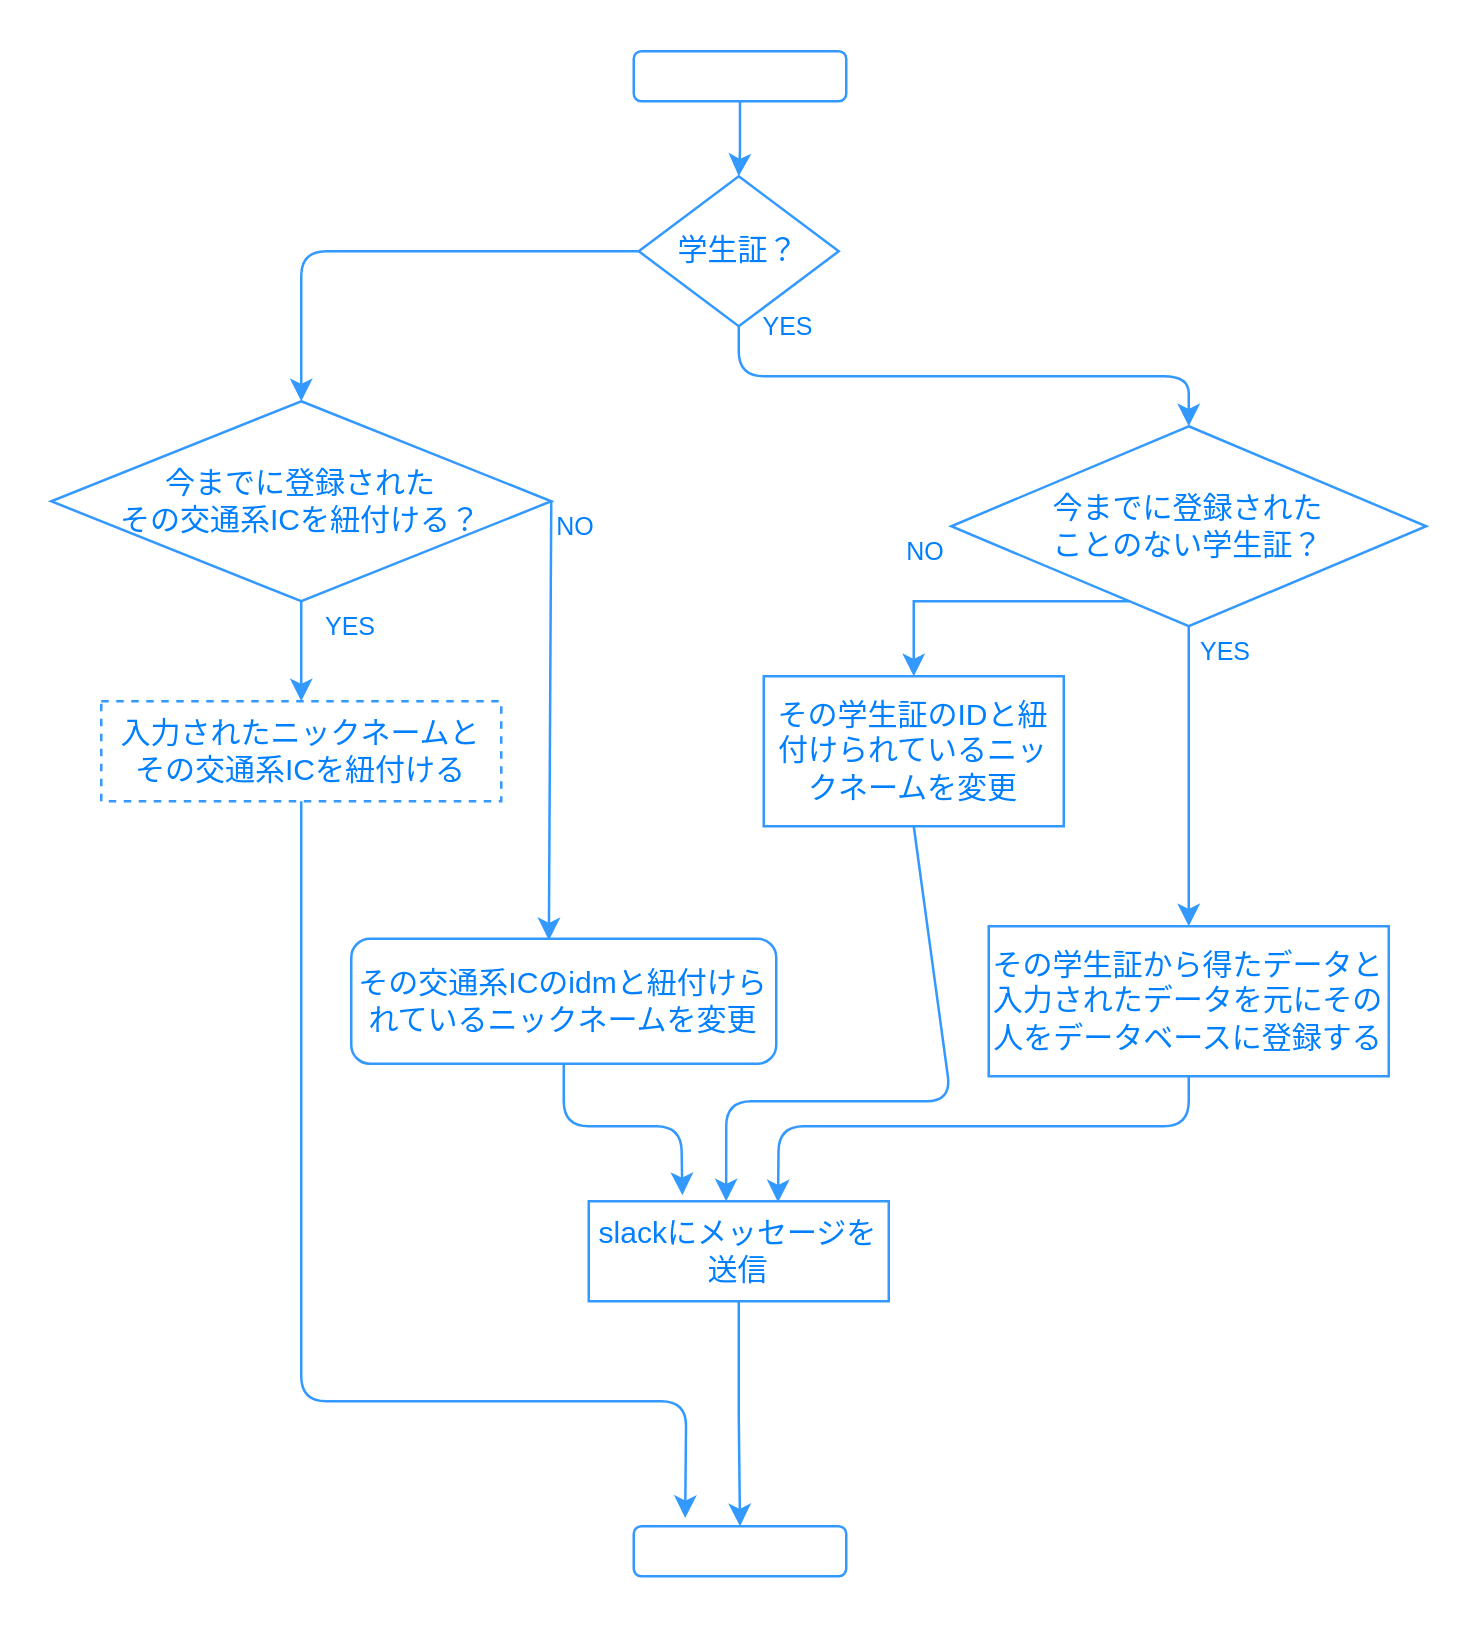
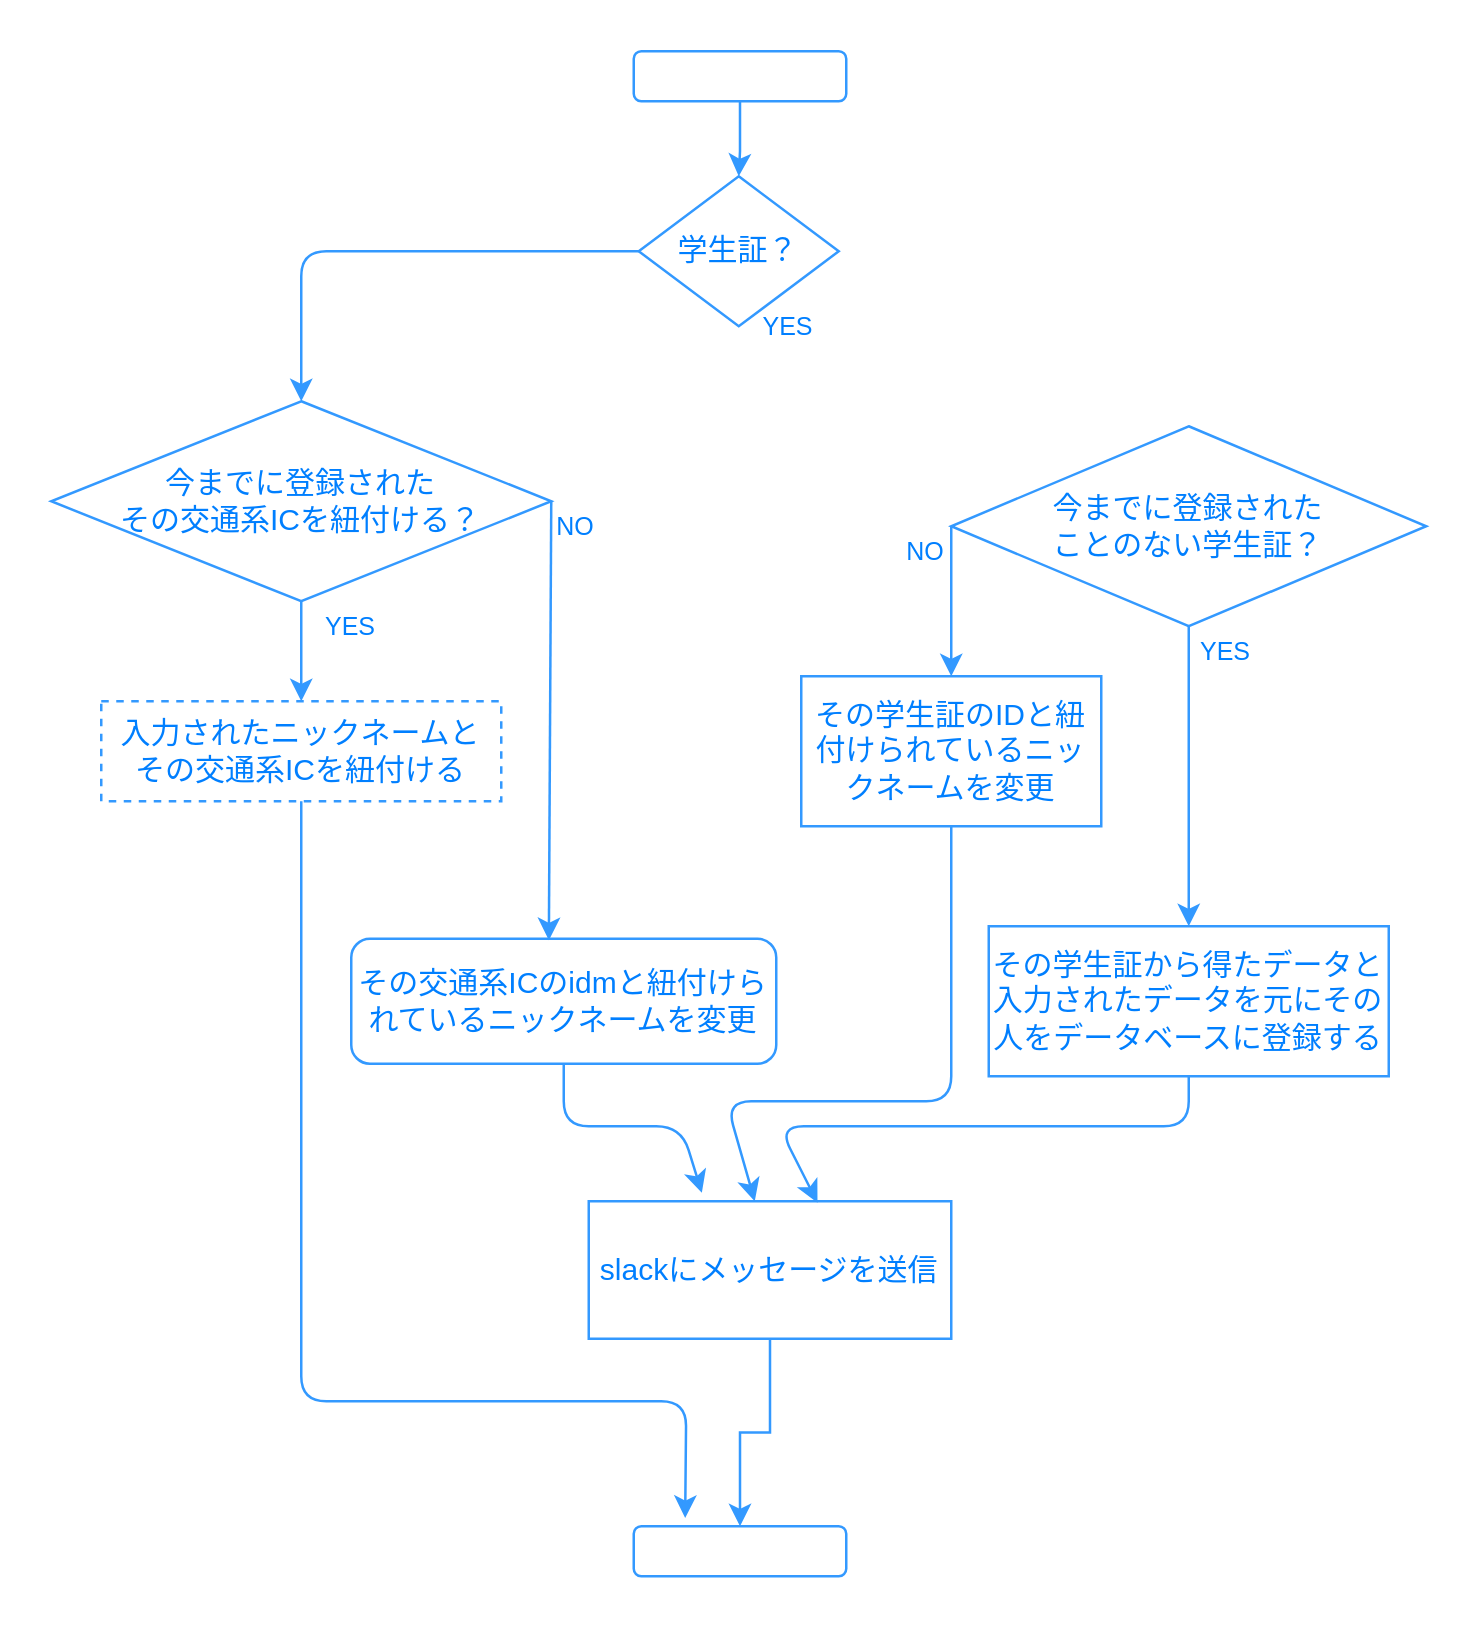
(958, 376) -> none
(914, 751) -> (951, 751)
(739, 1251) -> (770, 1270)
